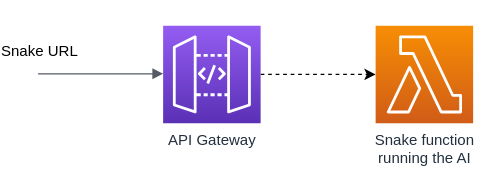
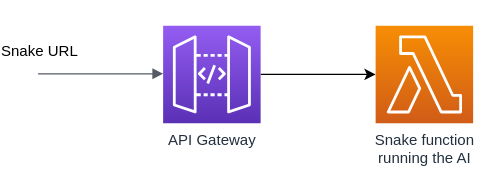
(314, 74) -> (314, 74)
